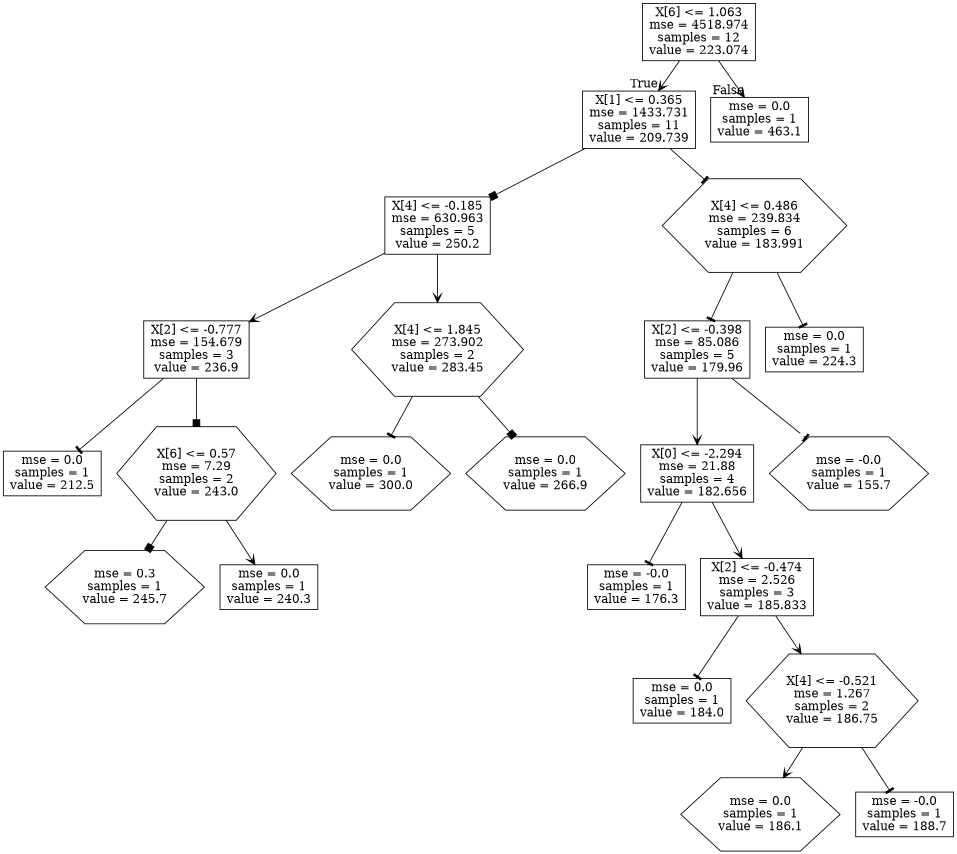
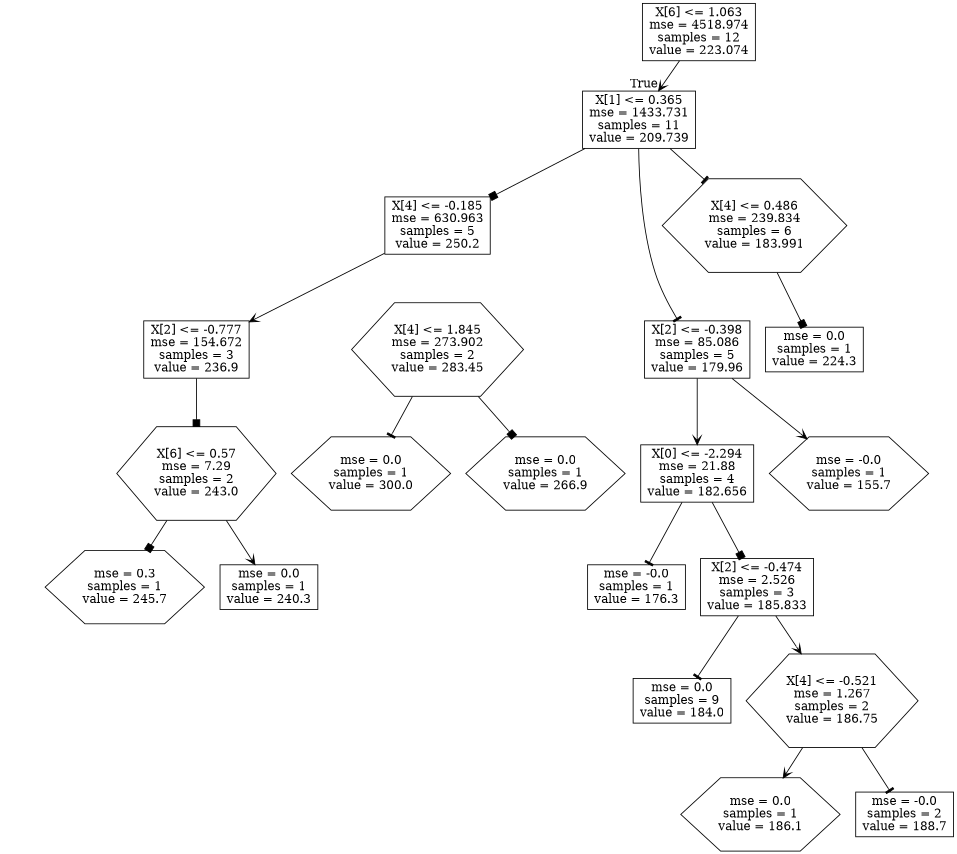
(760, 120) -> none
(438, 274) -> none
(723, 295) -> (646, 235)
(789, 298) -> (789, 298)
(196, 349) -> (196, 349)
(766, 406) -> (766, 406)
(52, 473) -> none
(725, 527) -> (725, 527)
(682, 701) -> (682, 701)
(905, 814) -> (905, 814)
